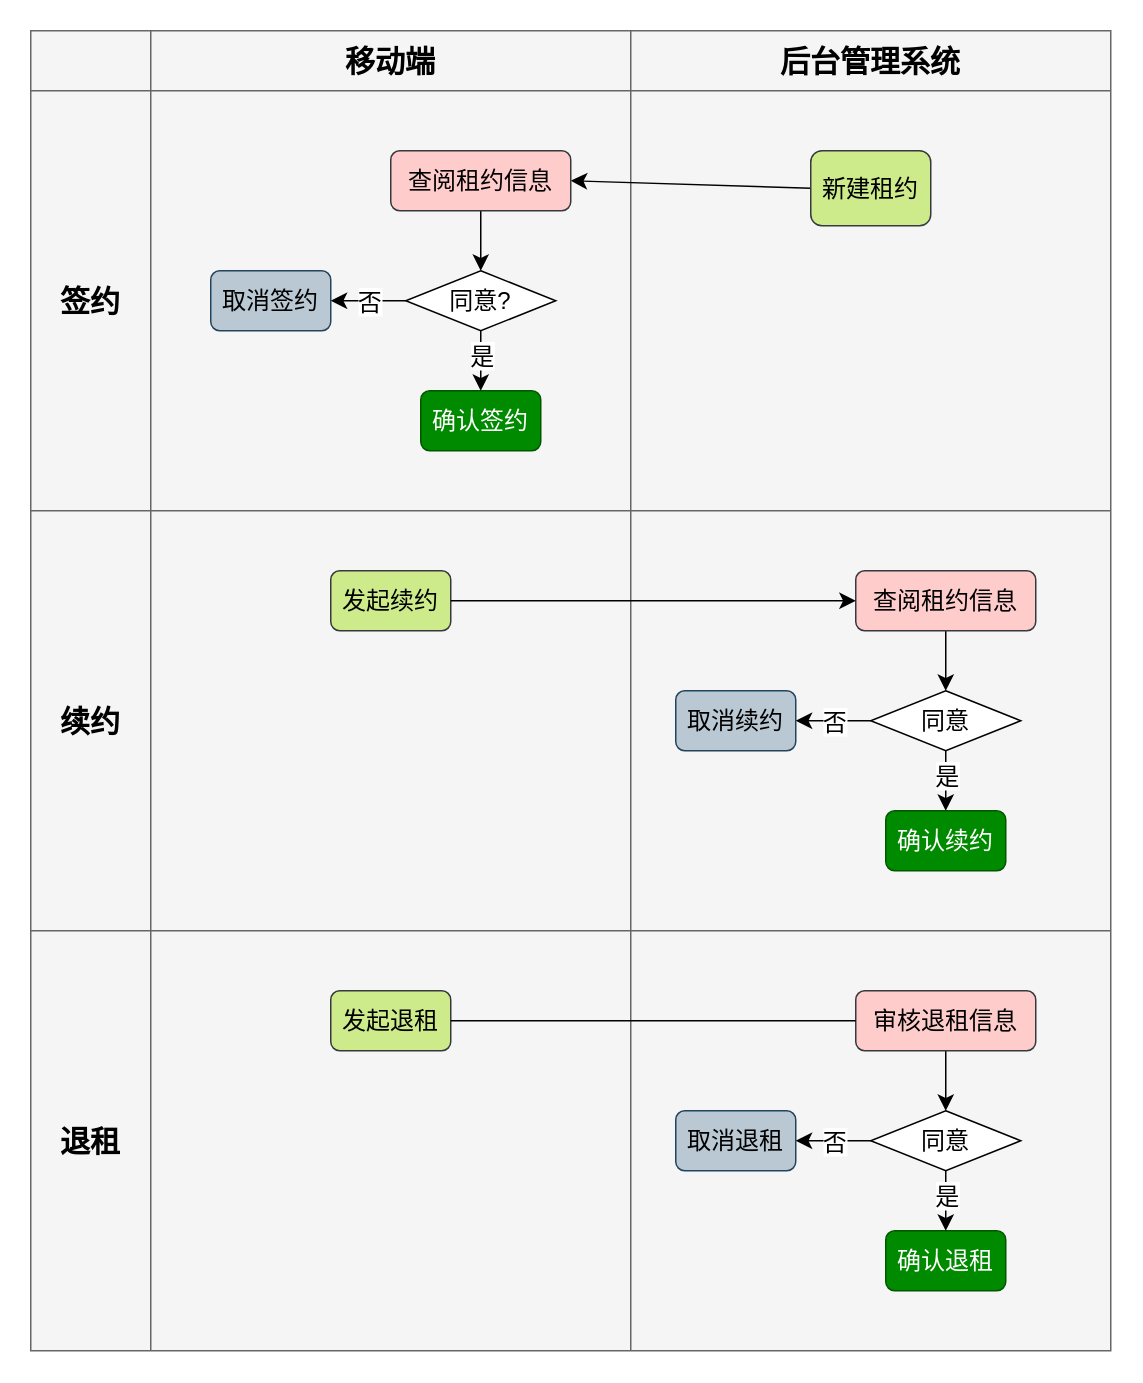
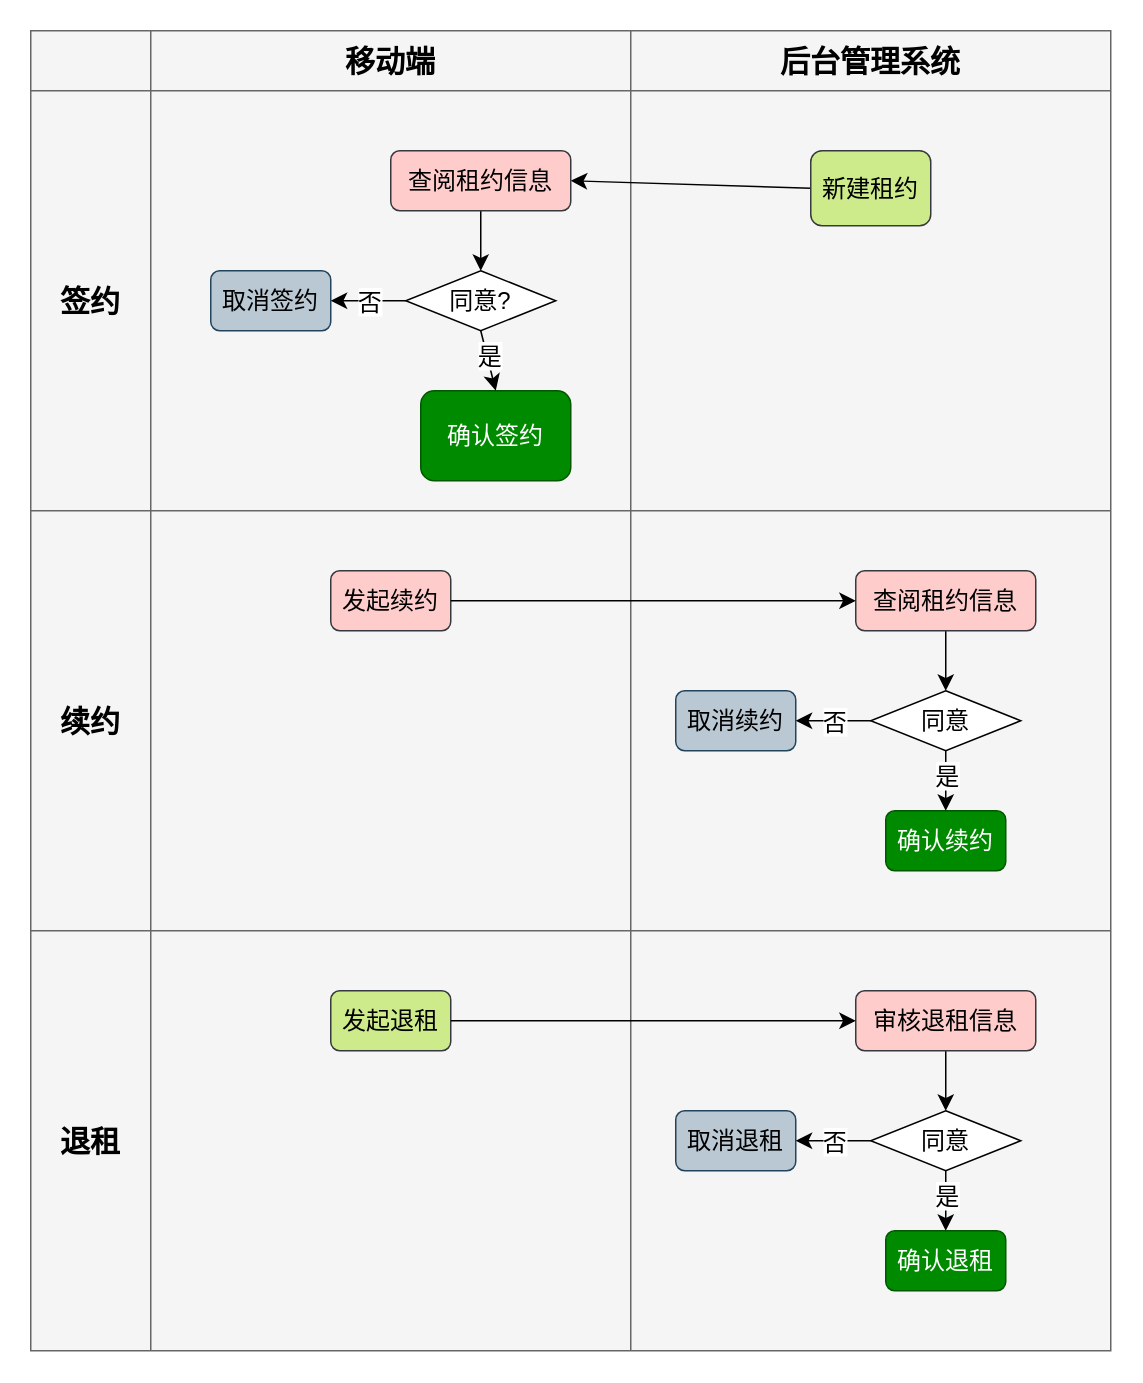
(481, 421) -> (496, 436)
(391, 601) -> (391, 601)
(847, 1021) -> (842, 1021)
